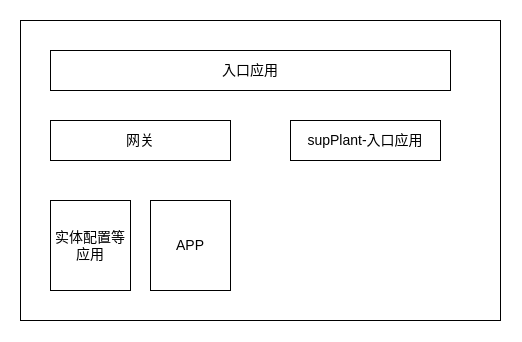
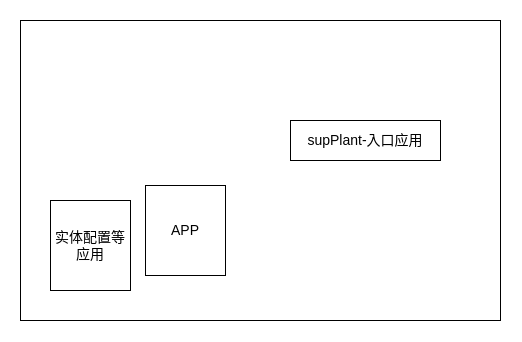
(251, 71) -> none
(141, 141) -> none
(191, 246) -> (186, 231)
